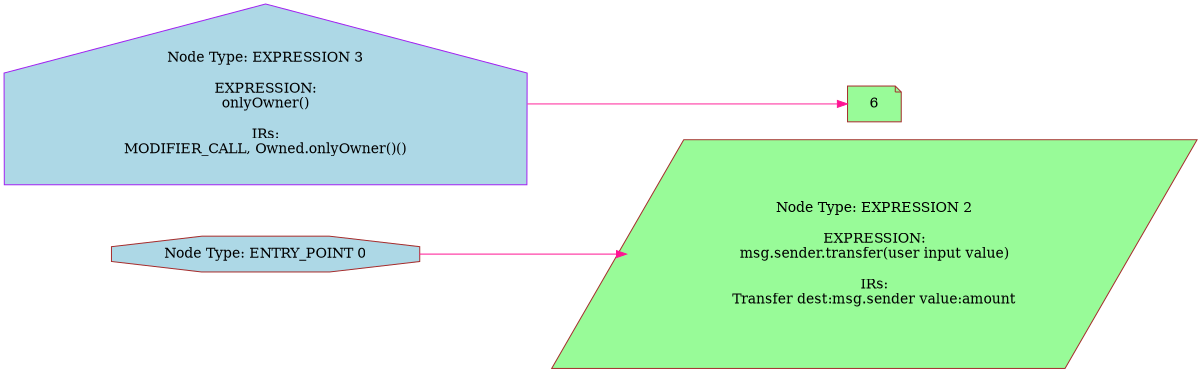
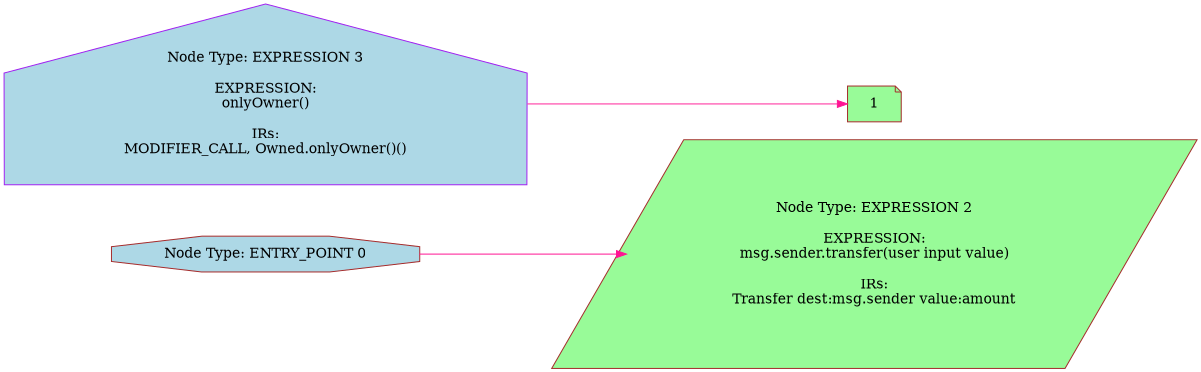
(874, 104) -> (874, 104)
